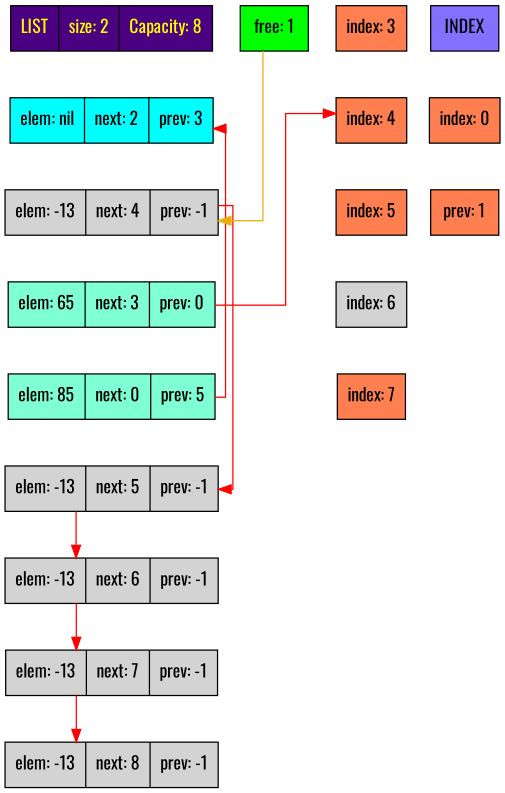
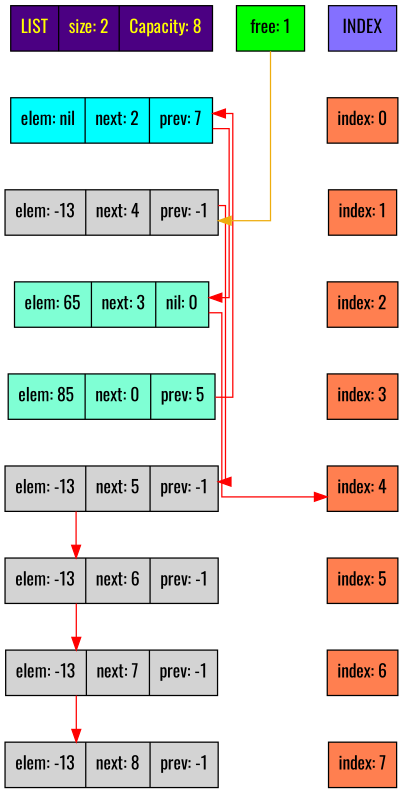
(181, 120) -> (181, 120)
none -> (229, 209)
(465, 212) -> (363, 212)
(182, 304) -> (182, 304)
none -> (363, 305)
(371, 305) -> (363, 673)
